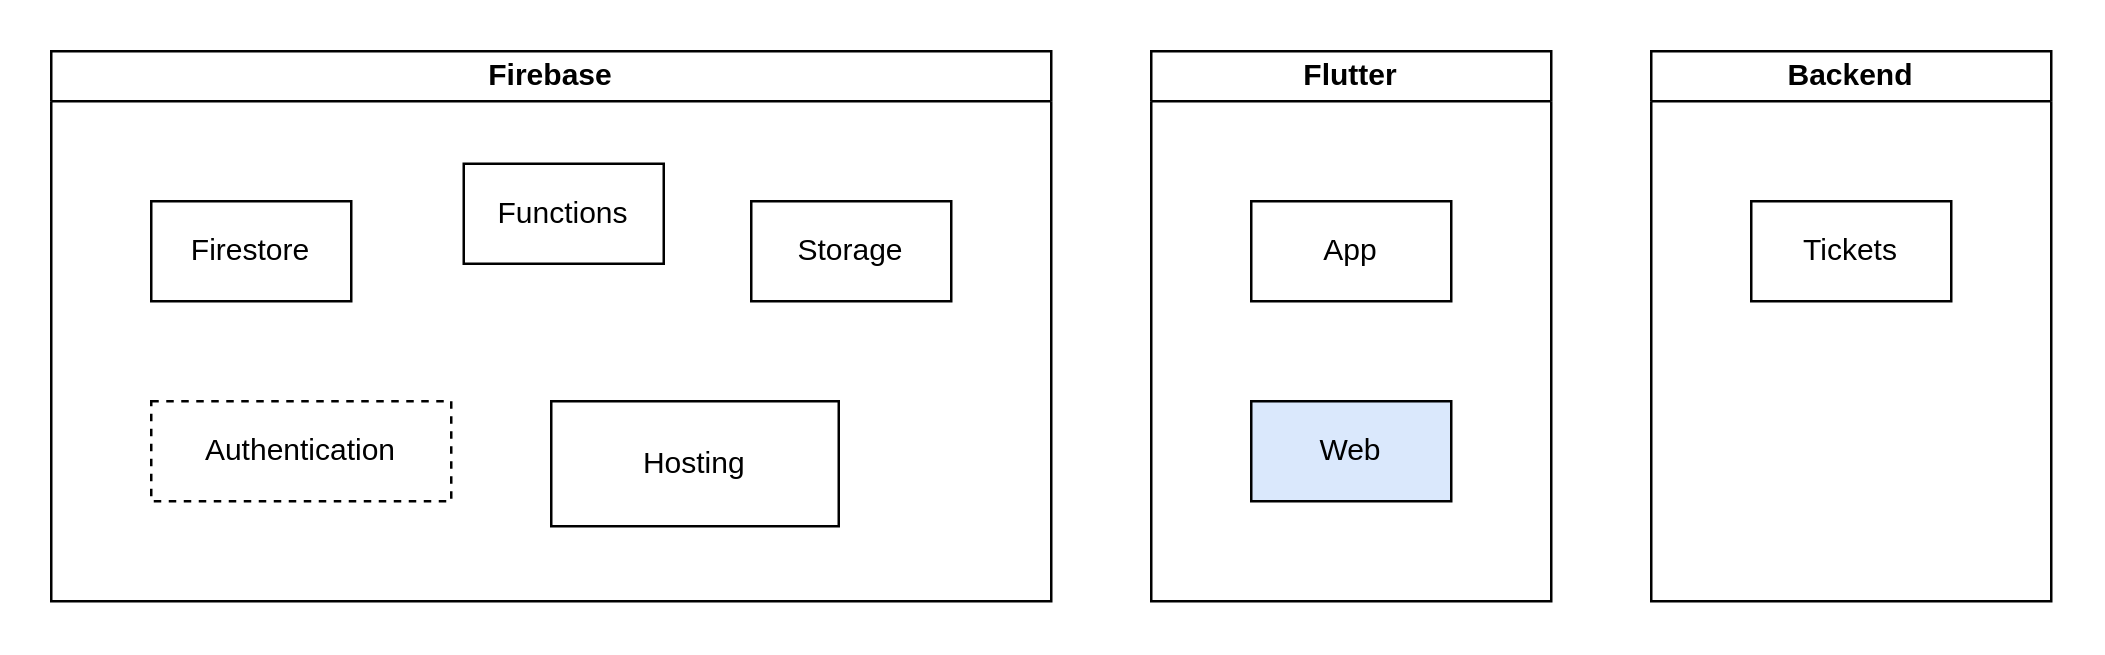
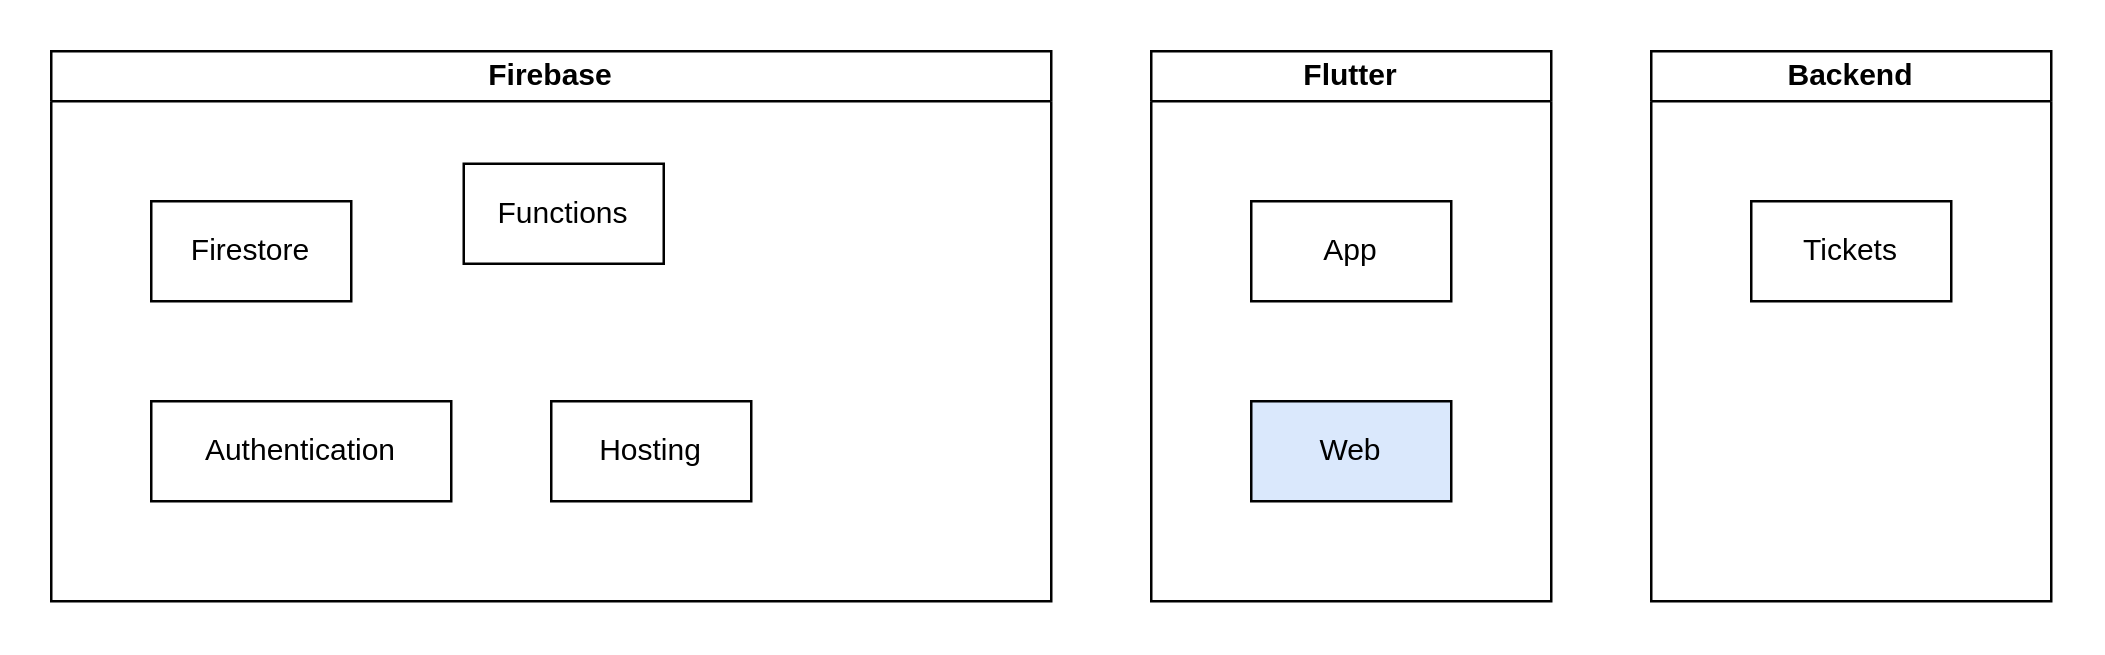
(851, 251) -> none
(301, 451) -> (301, 451)
(695, 464) -> (651, 451)
